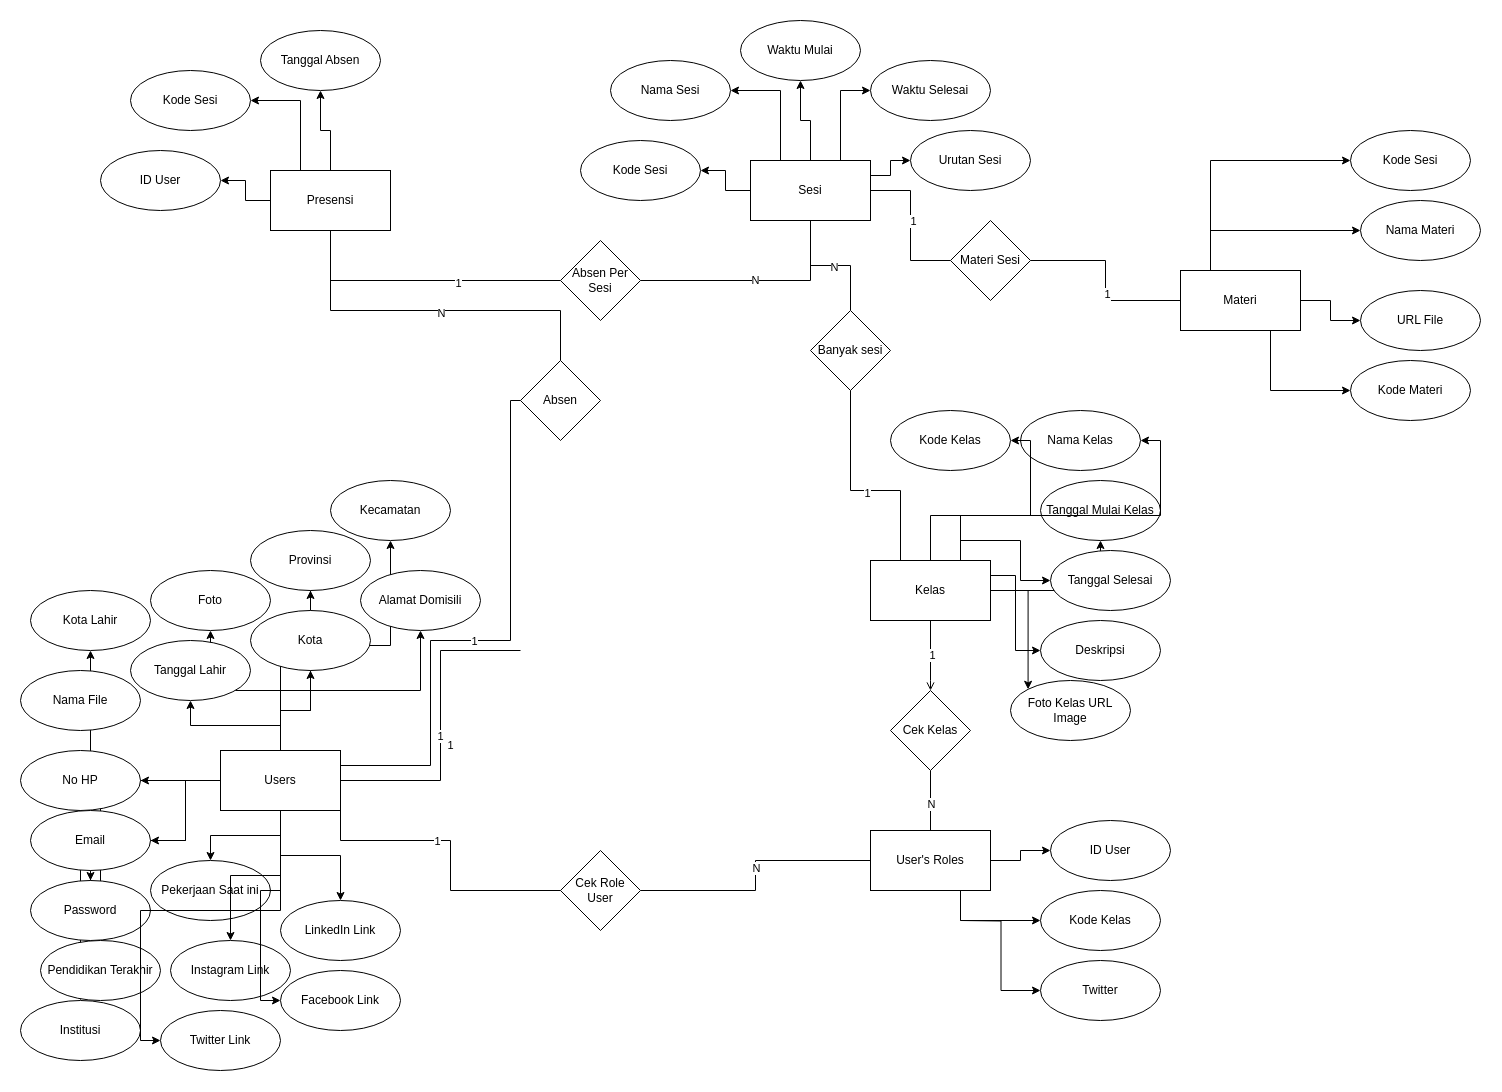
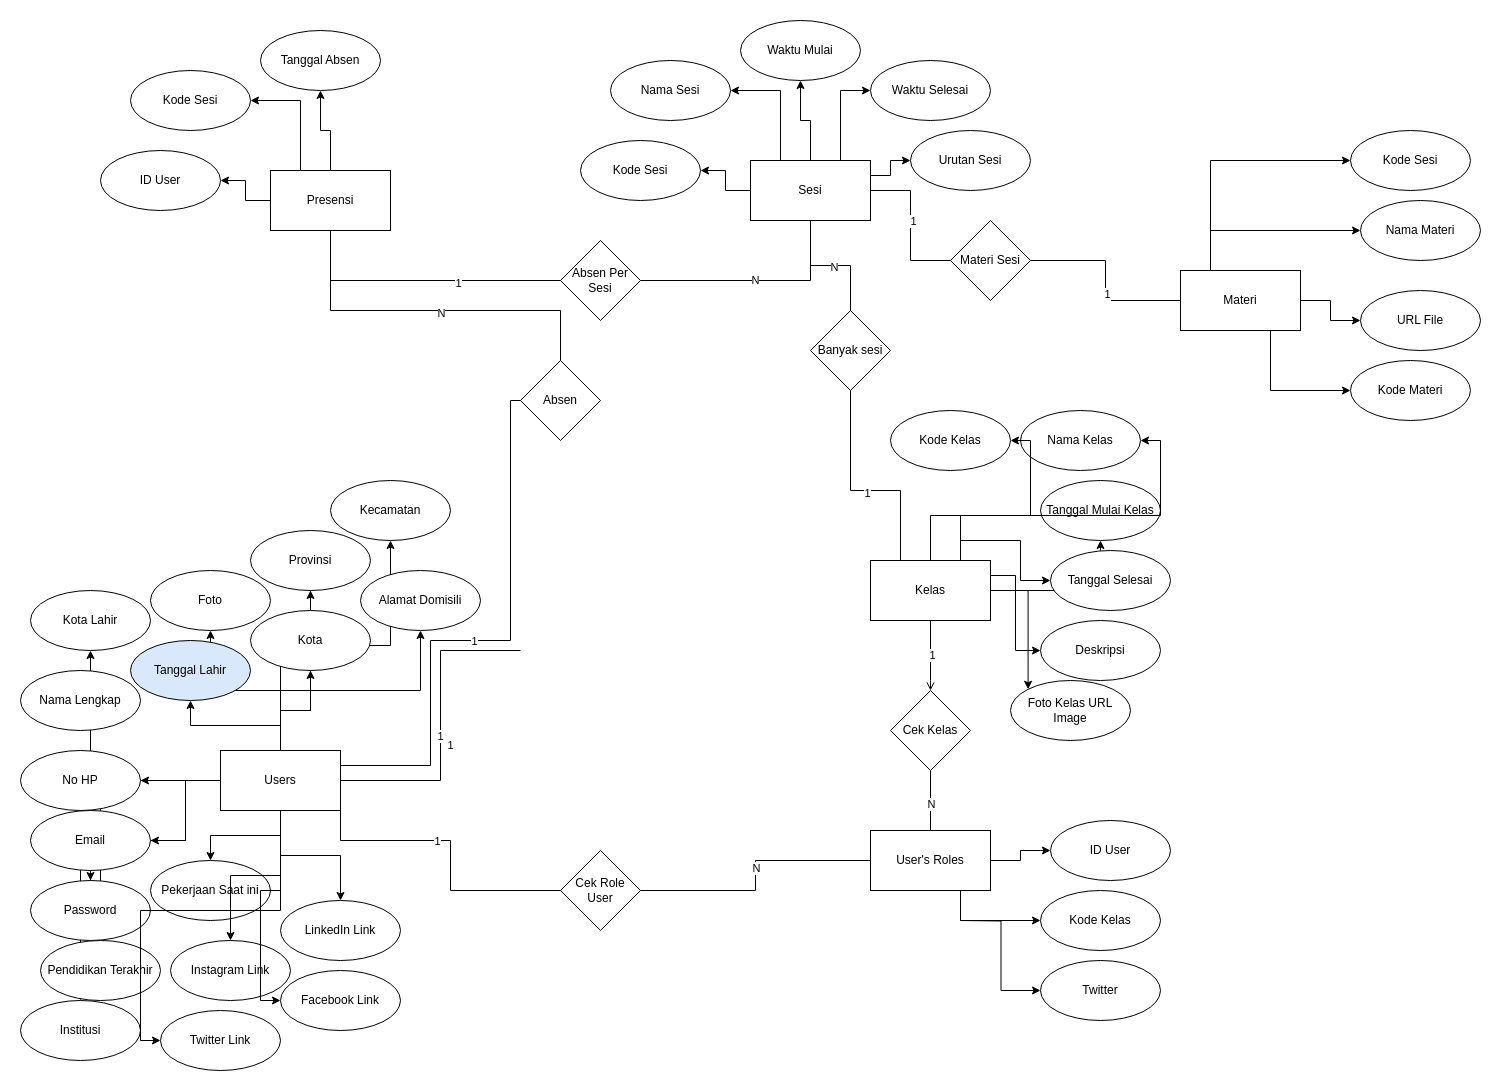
(191, 671) -> (191, 671)
(81, 701) -> (81, 701)
